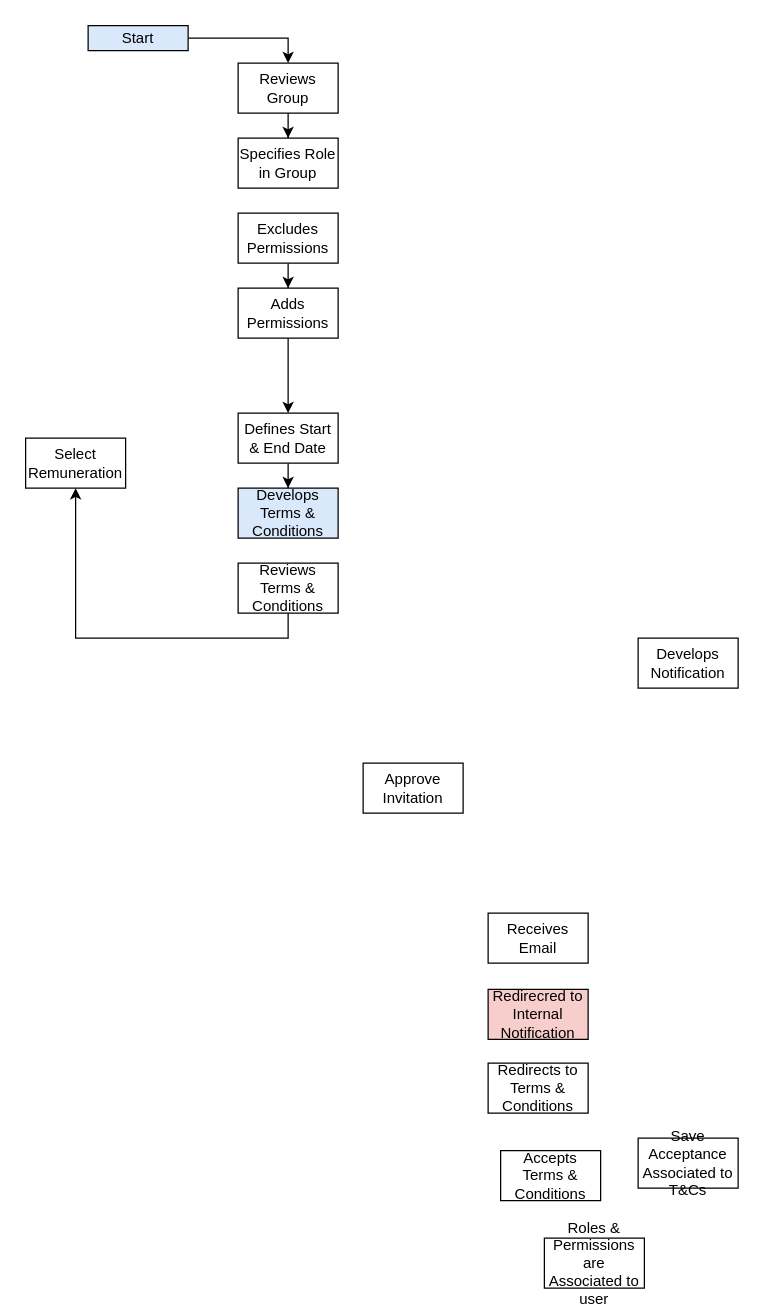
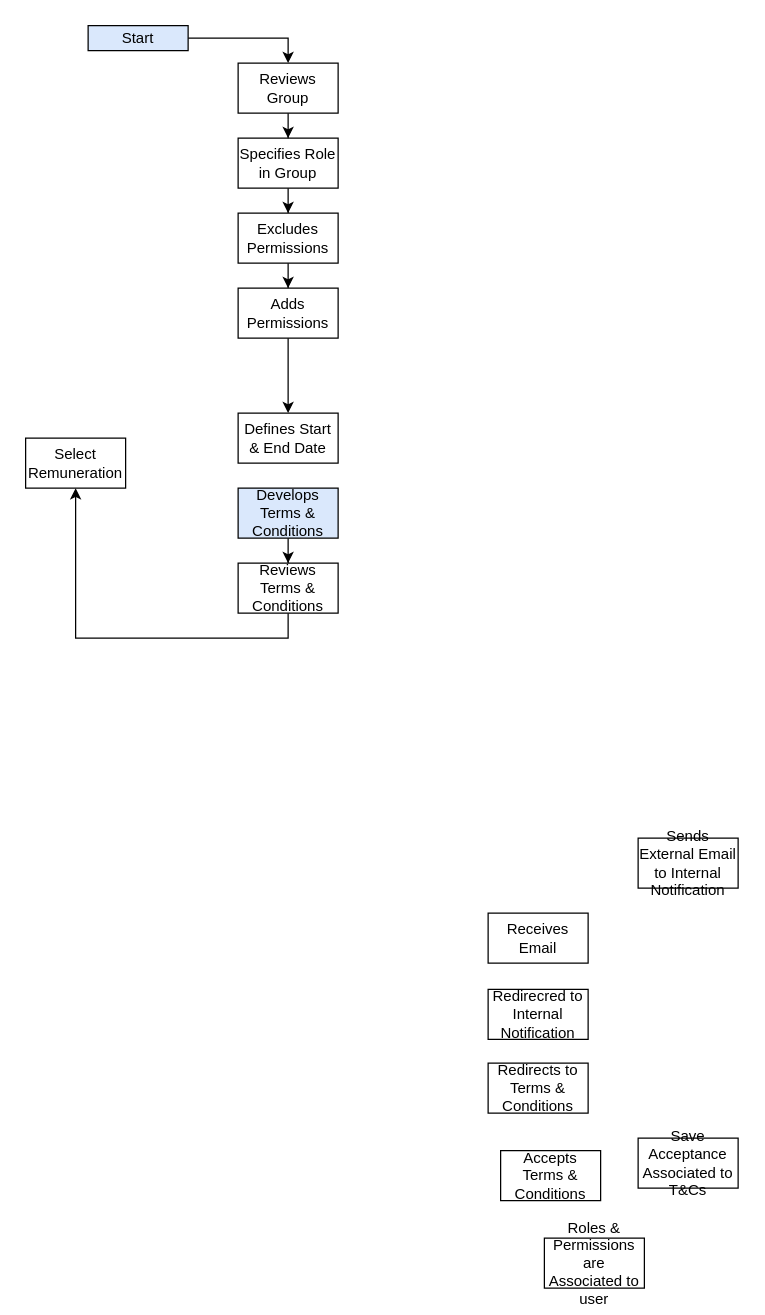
none -> (288, 205)
(288, 480) -> none
none -> (288, 555)
(688, 663) -> none
(413, 788) -> none
none -> (688, 863)
(538, 1014) -> (538, 1014)
